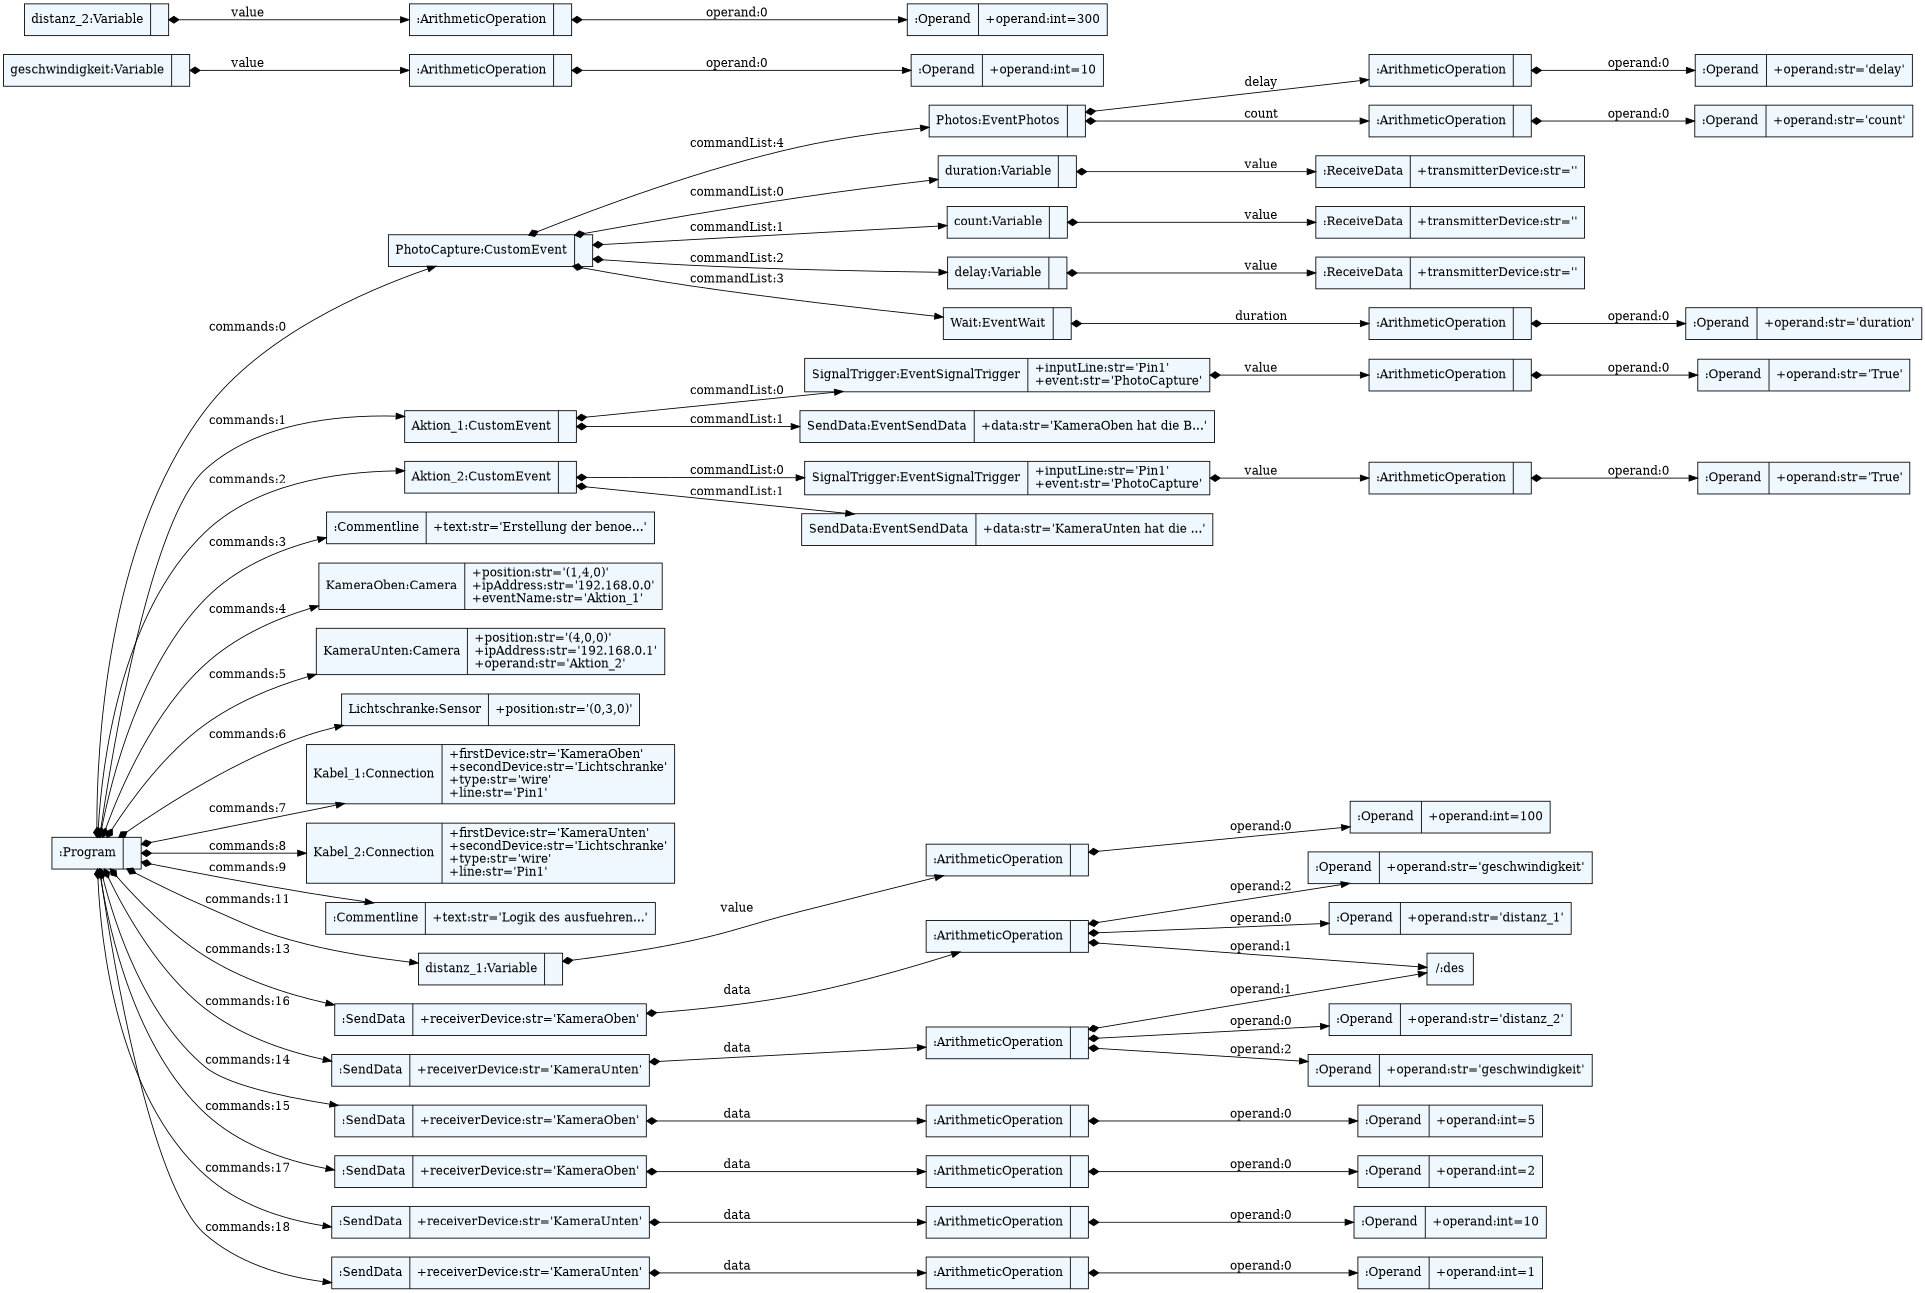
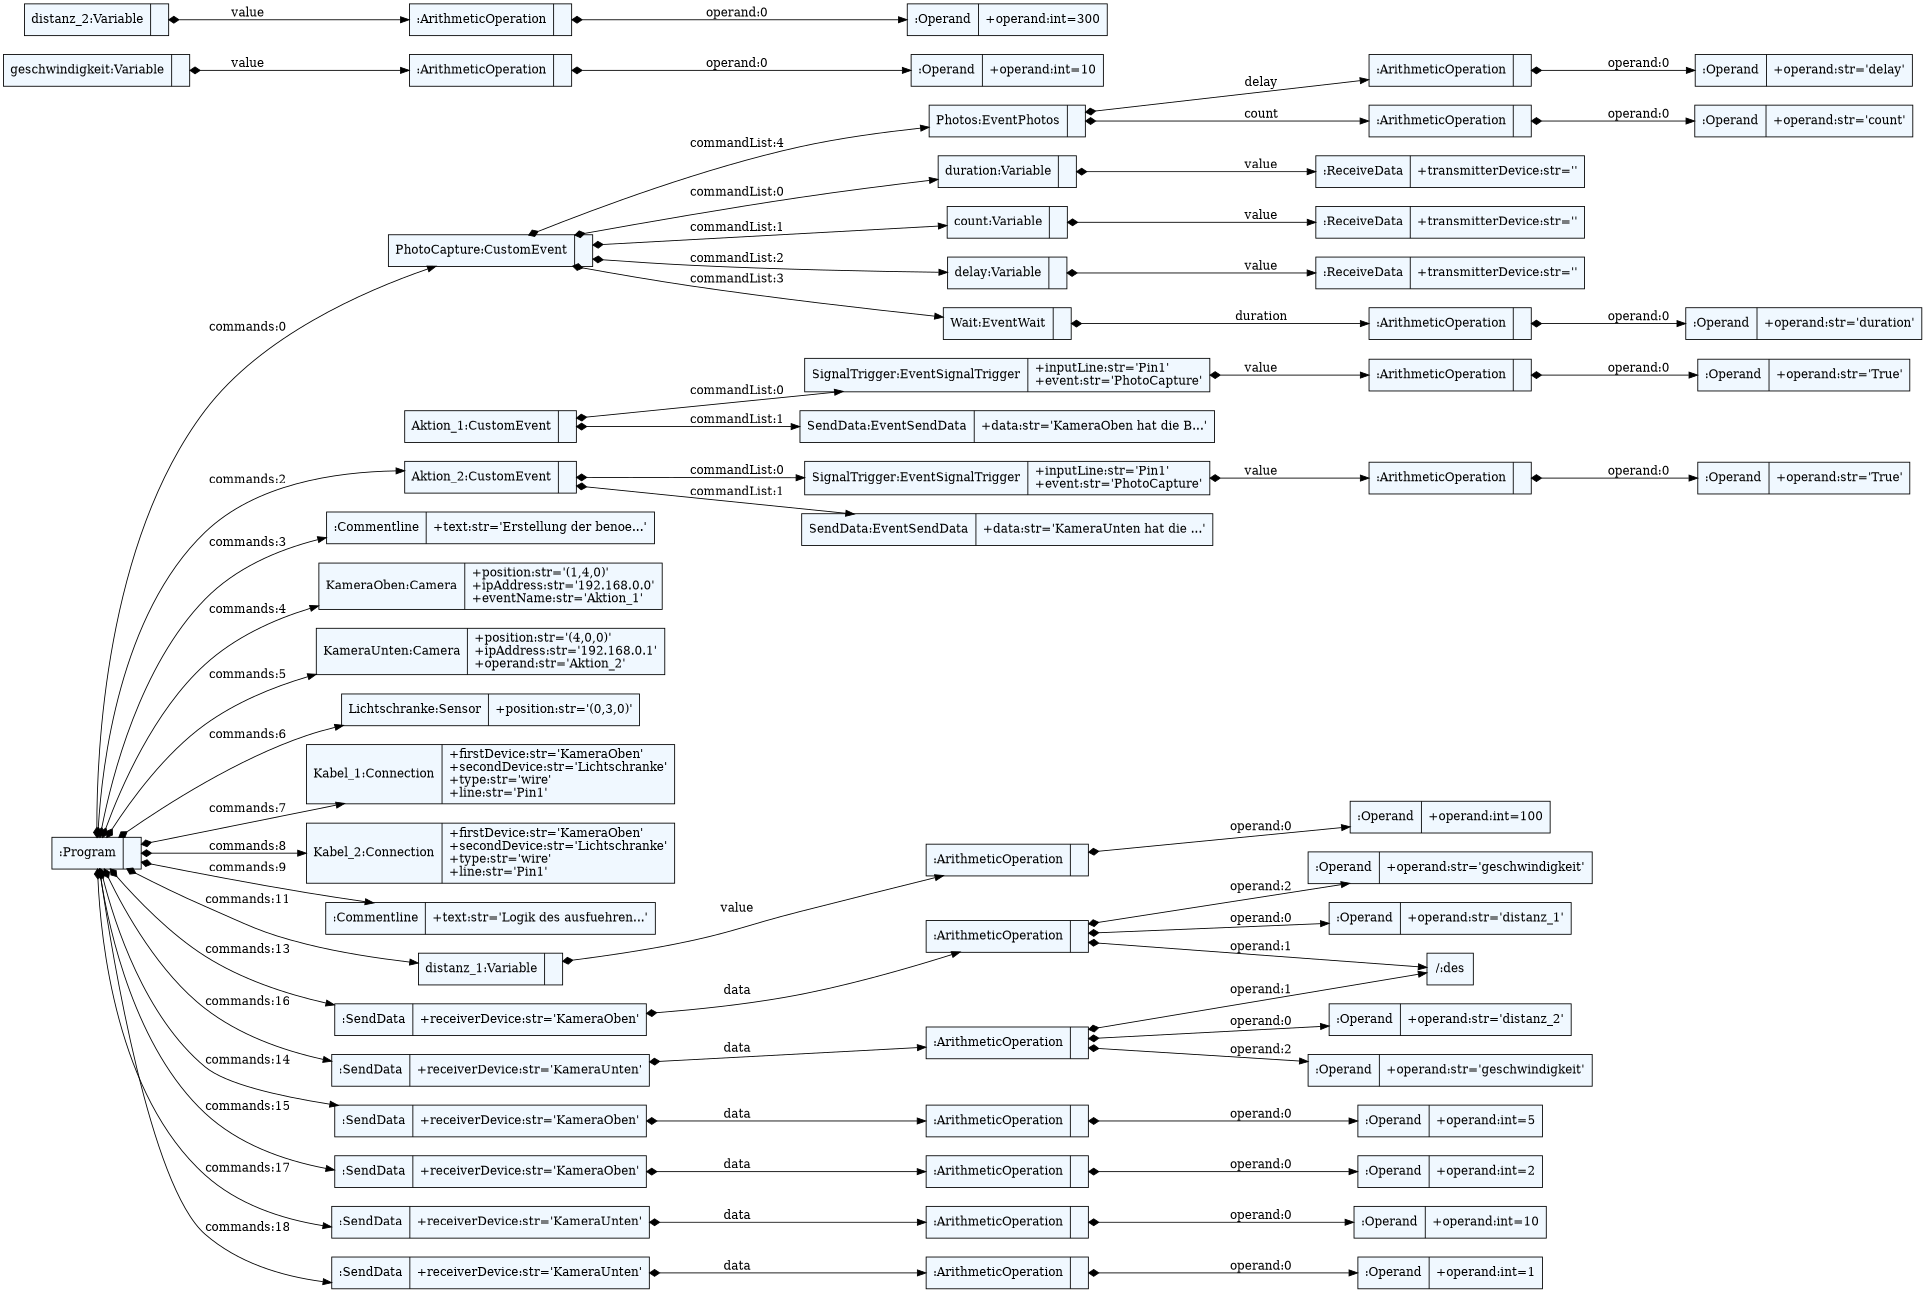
(164, 545) -> none
(549, 833) -> (546, 833)
